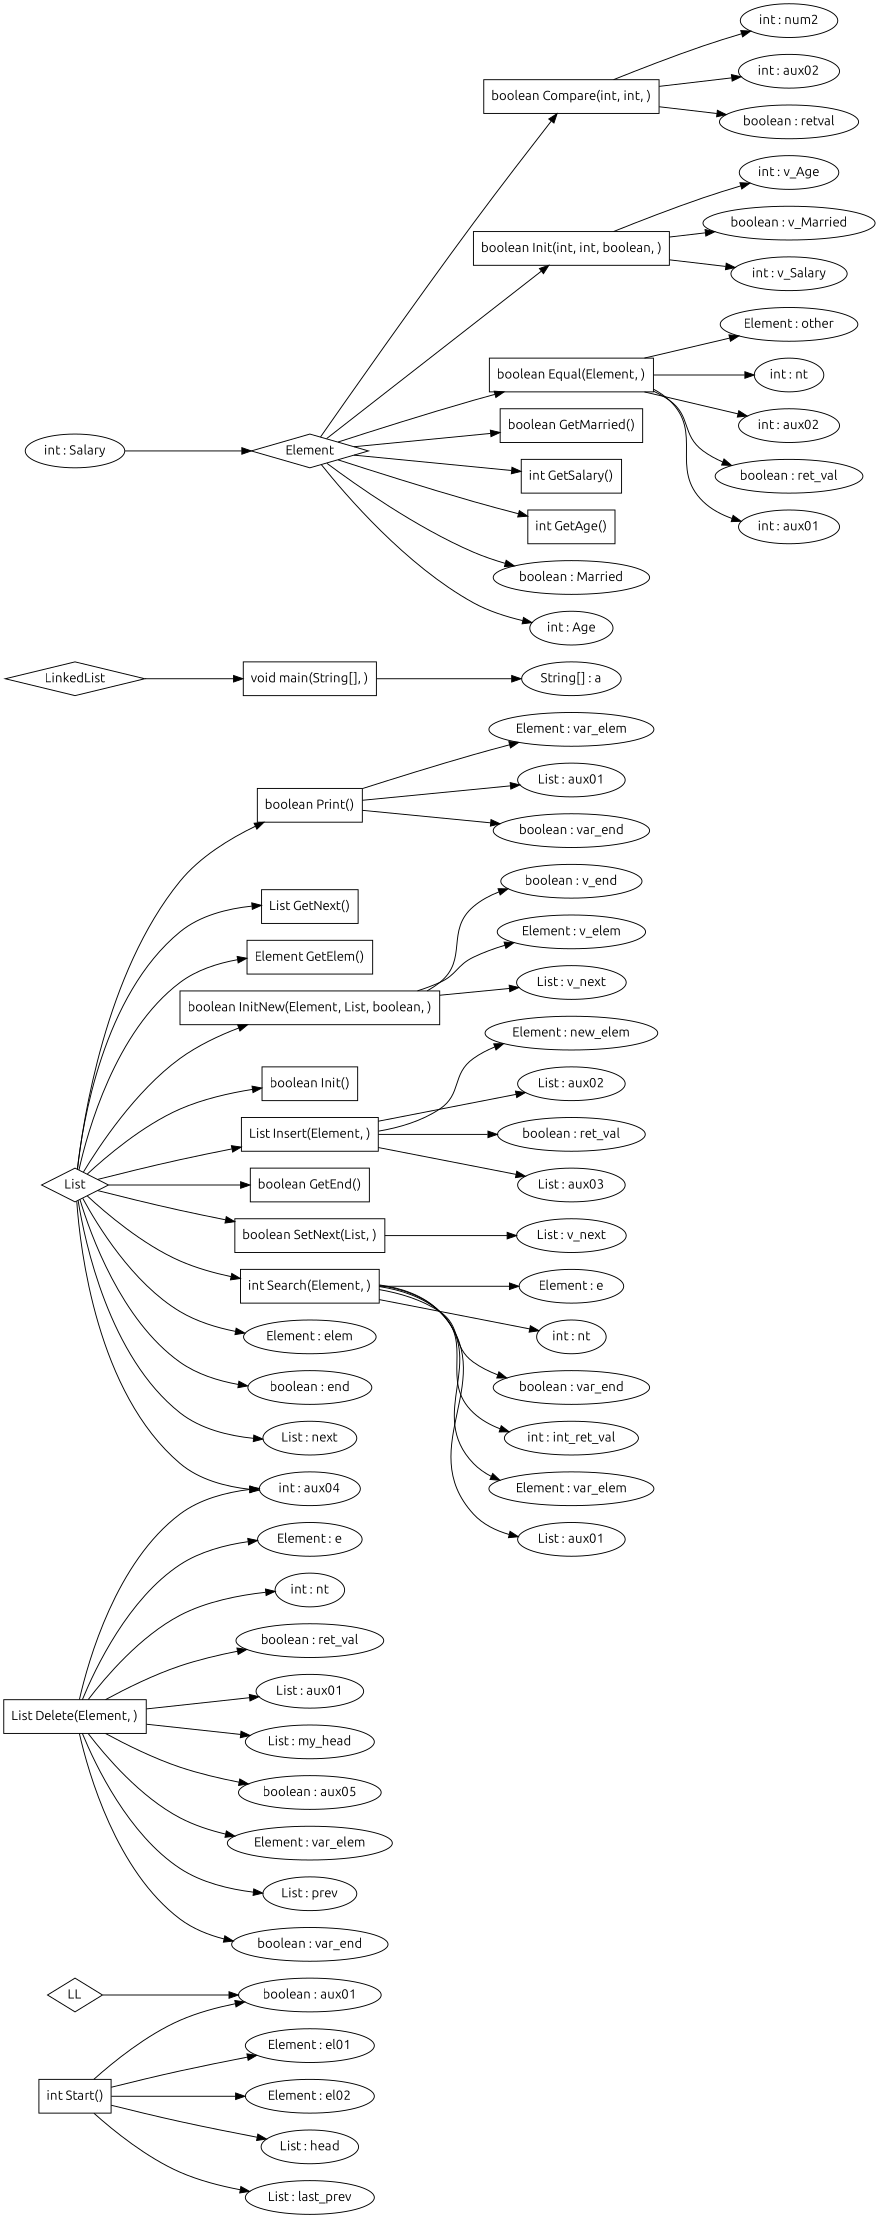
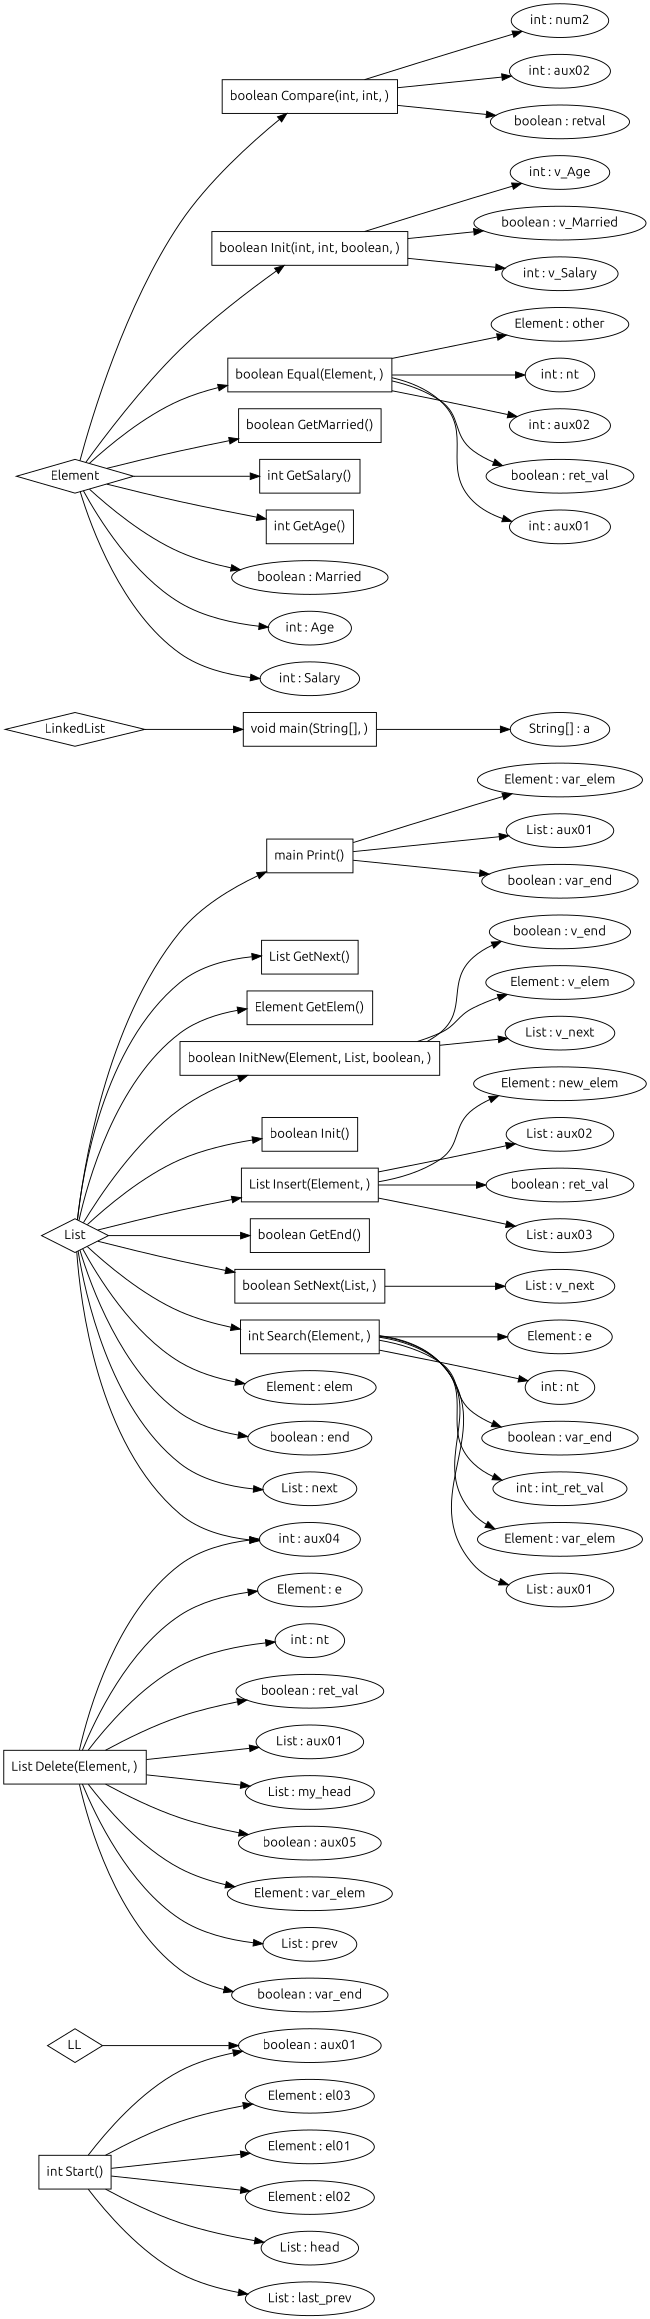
(183, 451) -> (139, 612)
(310, 805) -> (310, 856)
none -> (310, 2096)
